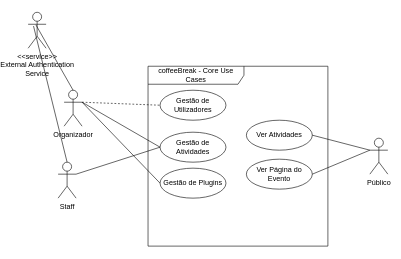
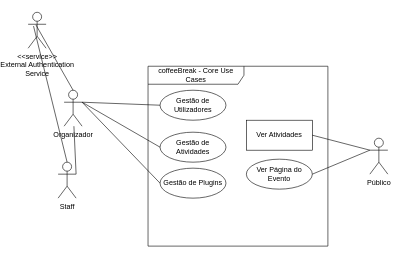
(121, 104) -> (121, 104)
(279, 135) -> (279, 135)
(118, 161) -> (75, 150)
